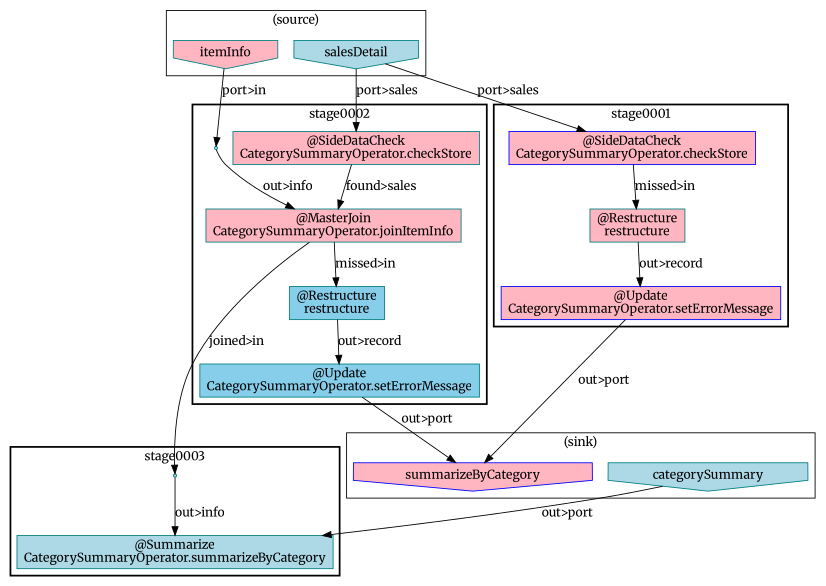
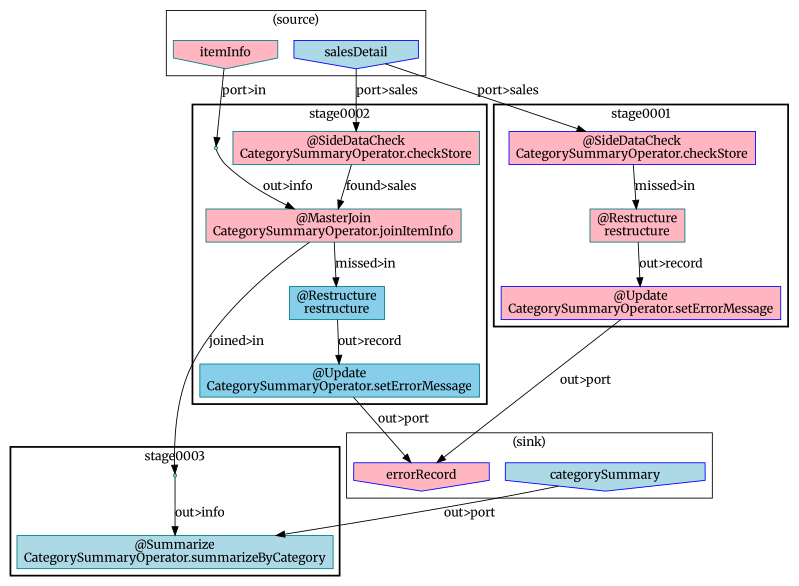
(356, 53) -> (356, 53)
(473, 475) -> (421, 475)
(708, 475) -> (605, 475)
